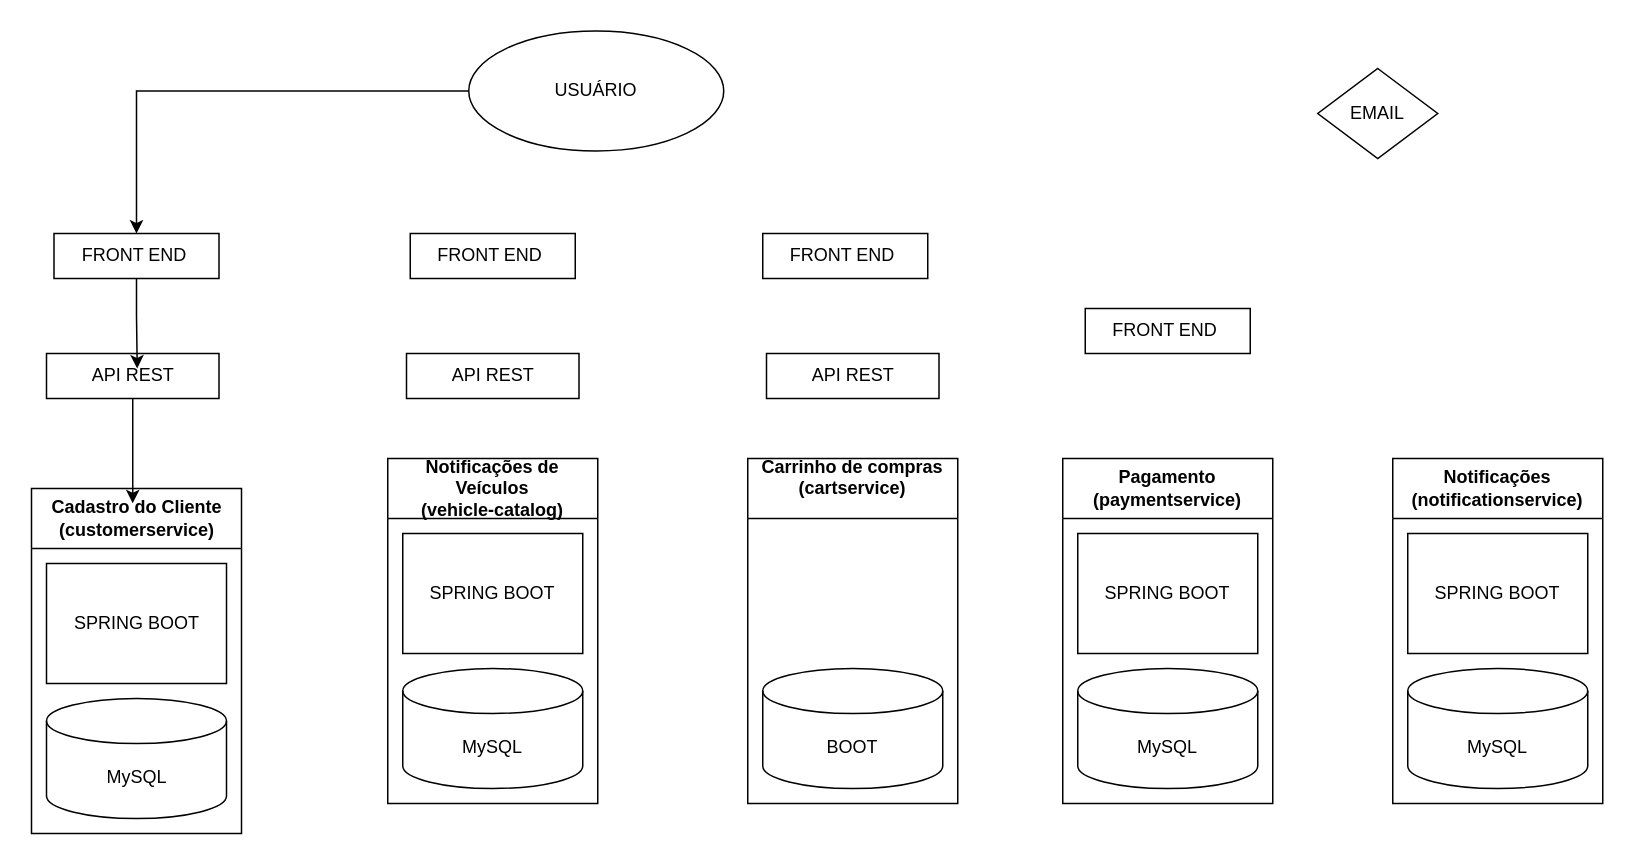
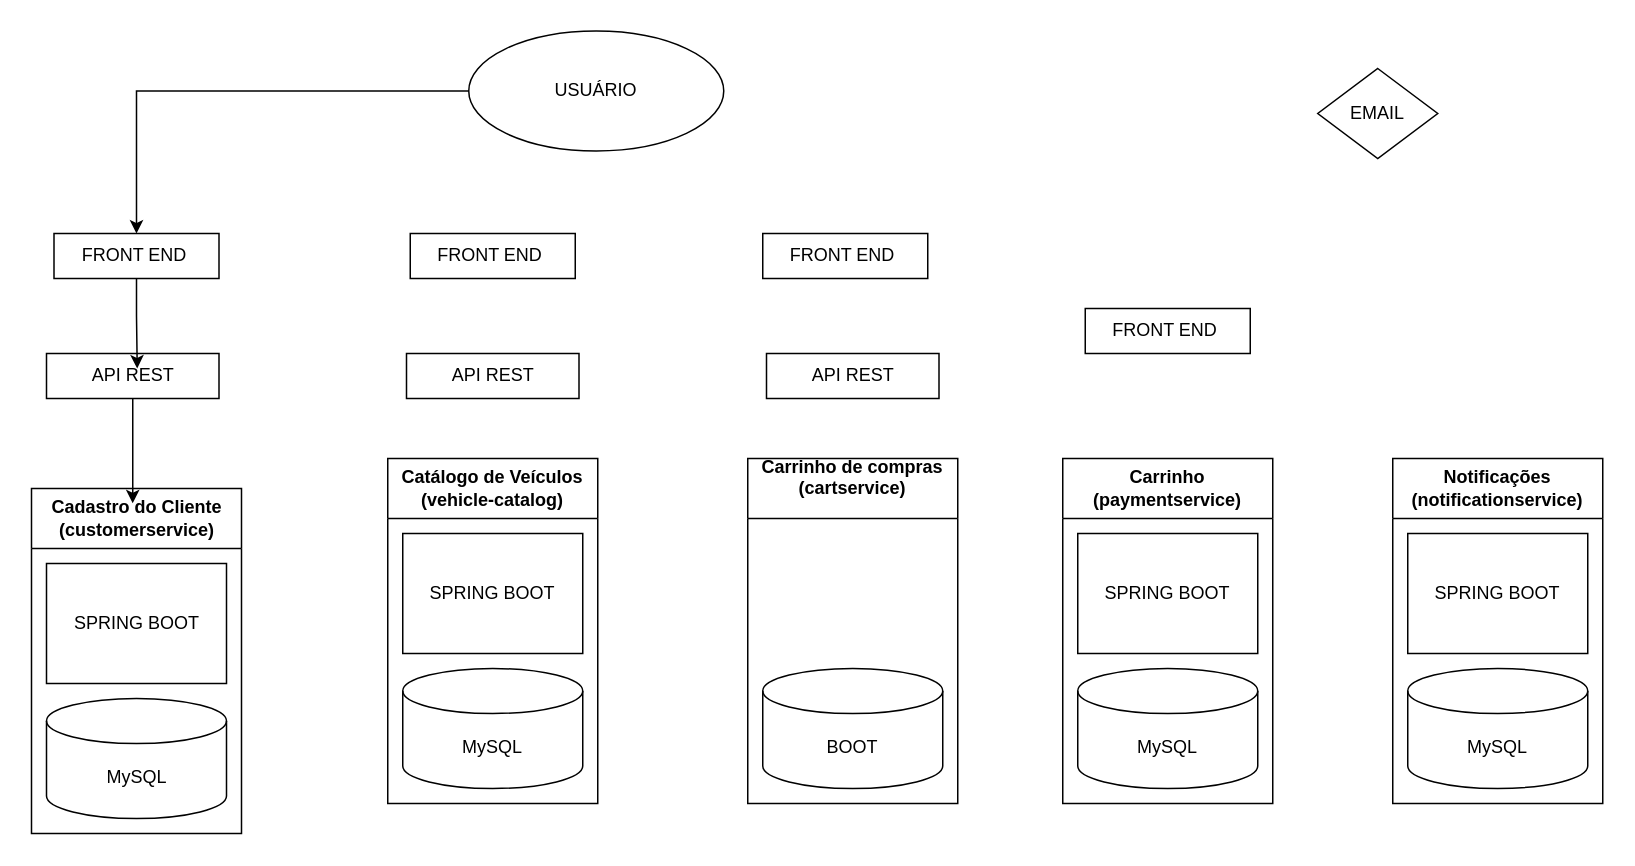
(493, 488) -> (493, 488)
(1168, 488) -> (1168, 488)
